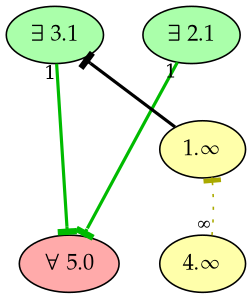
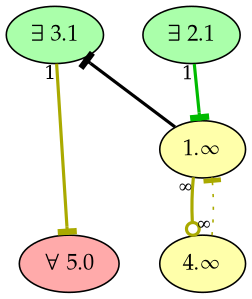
(62, 145) -> (62, 145)
(132, 145) -> (197, 88)
none -> (192, 200)
